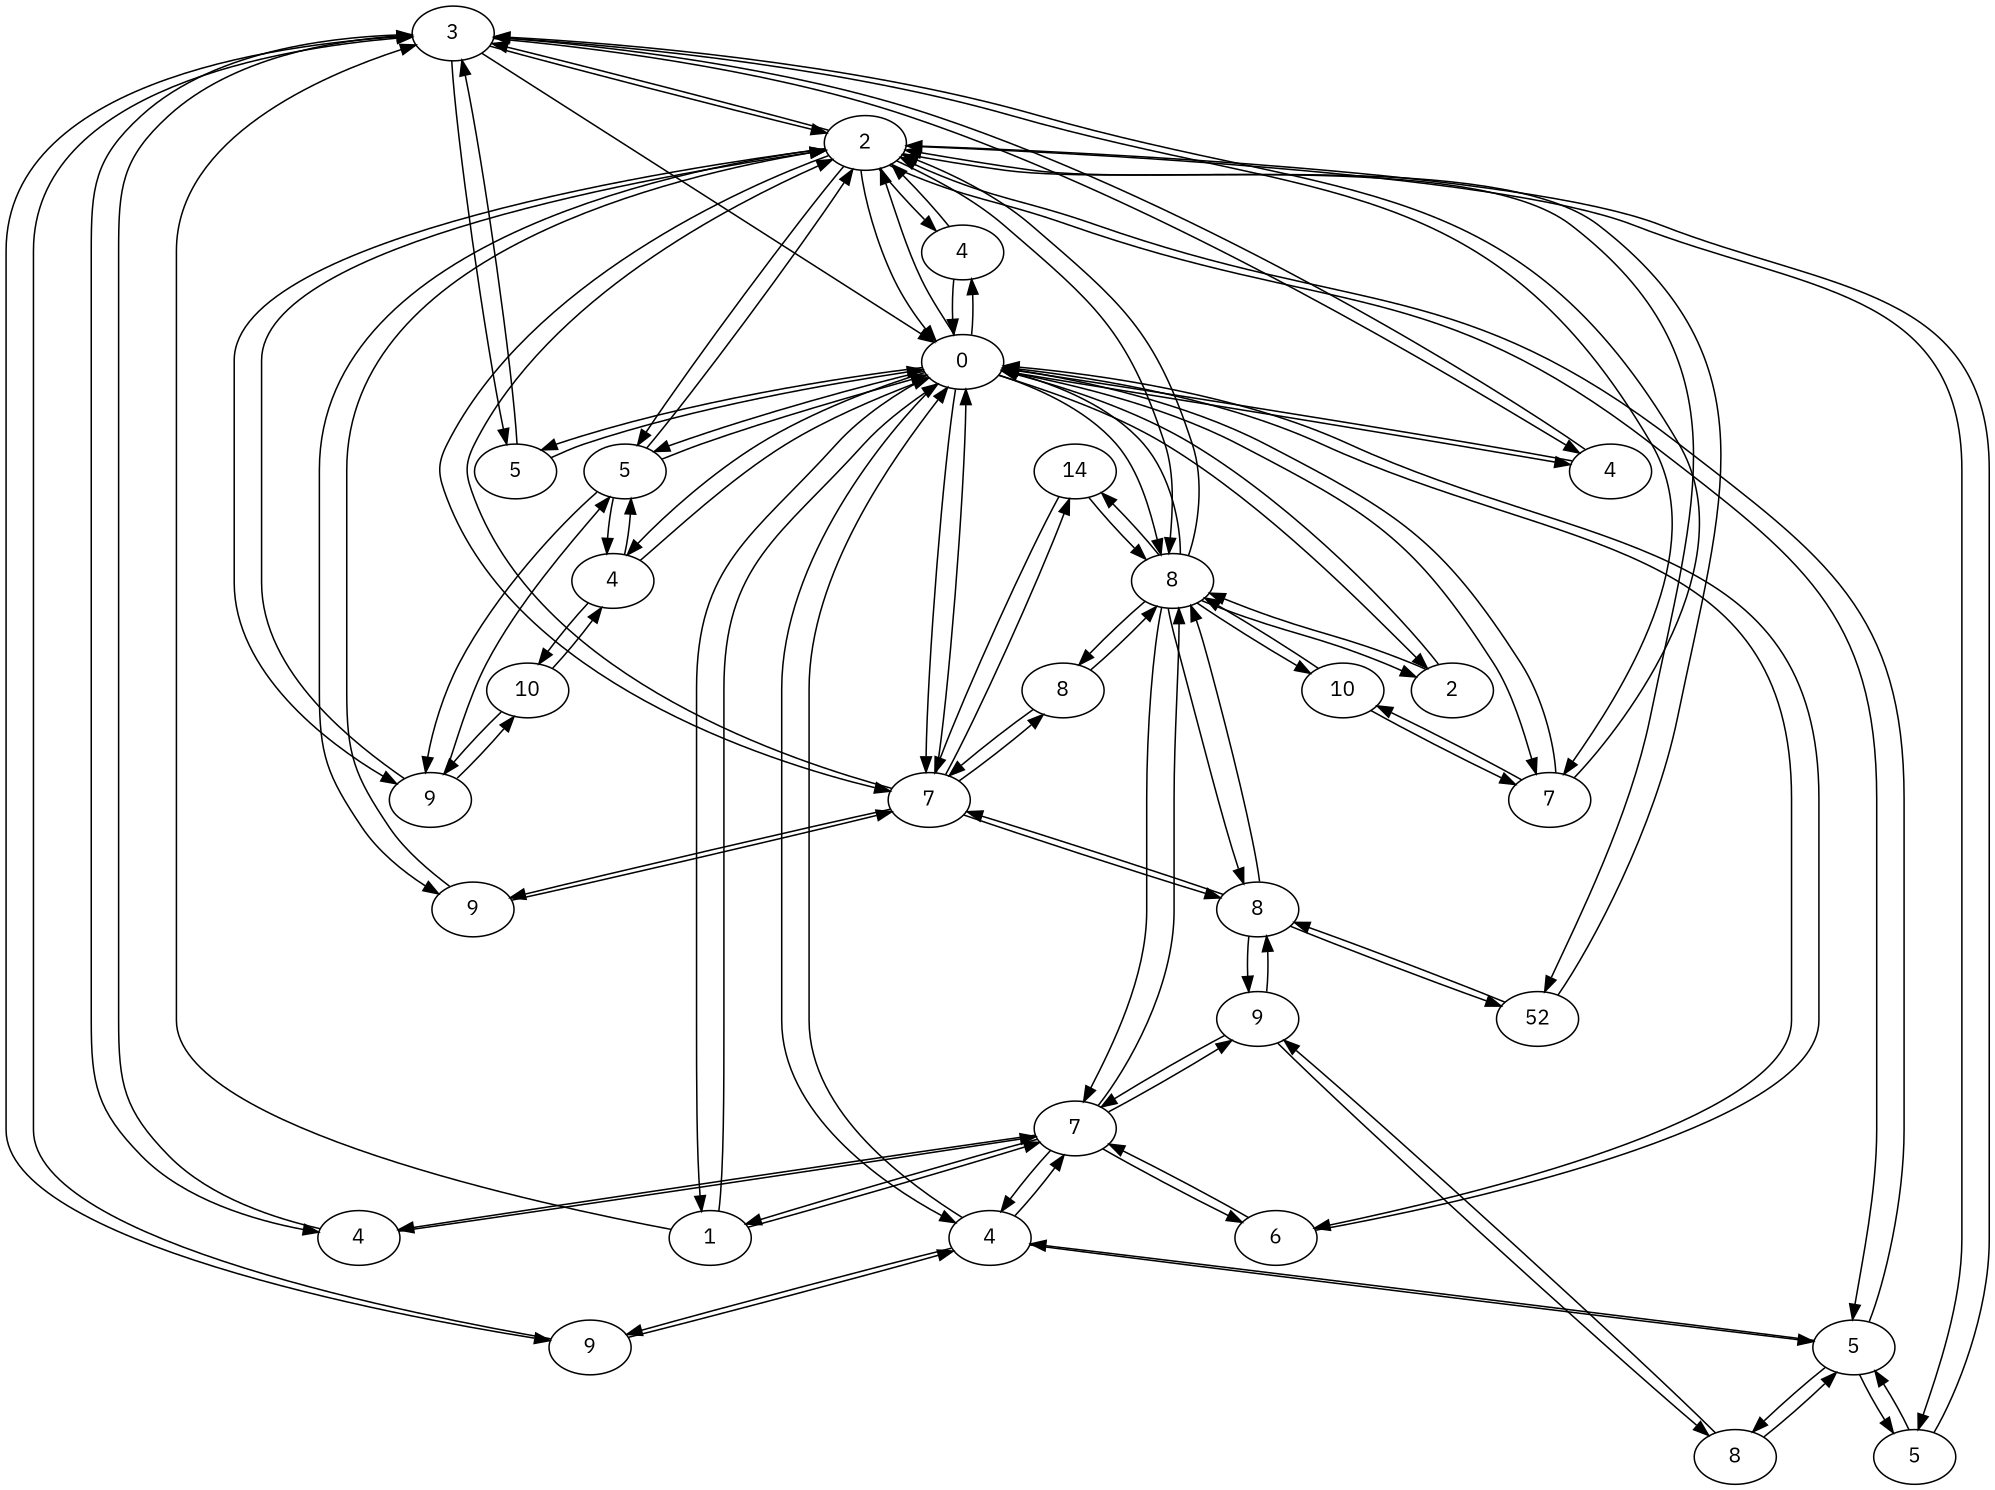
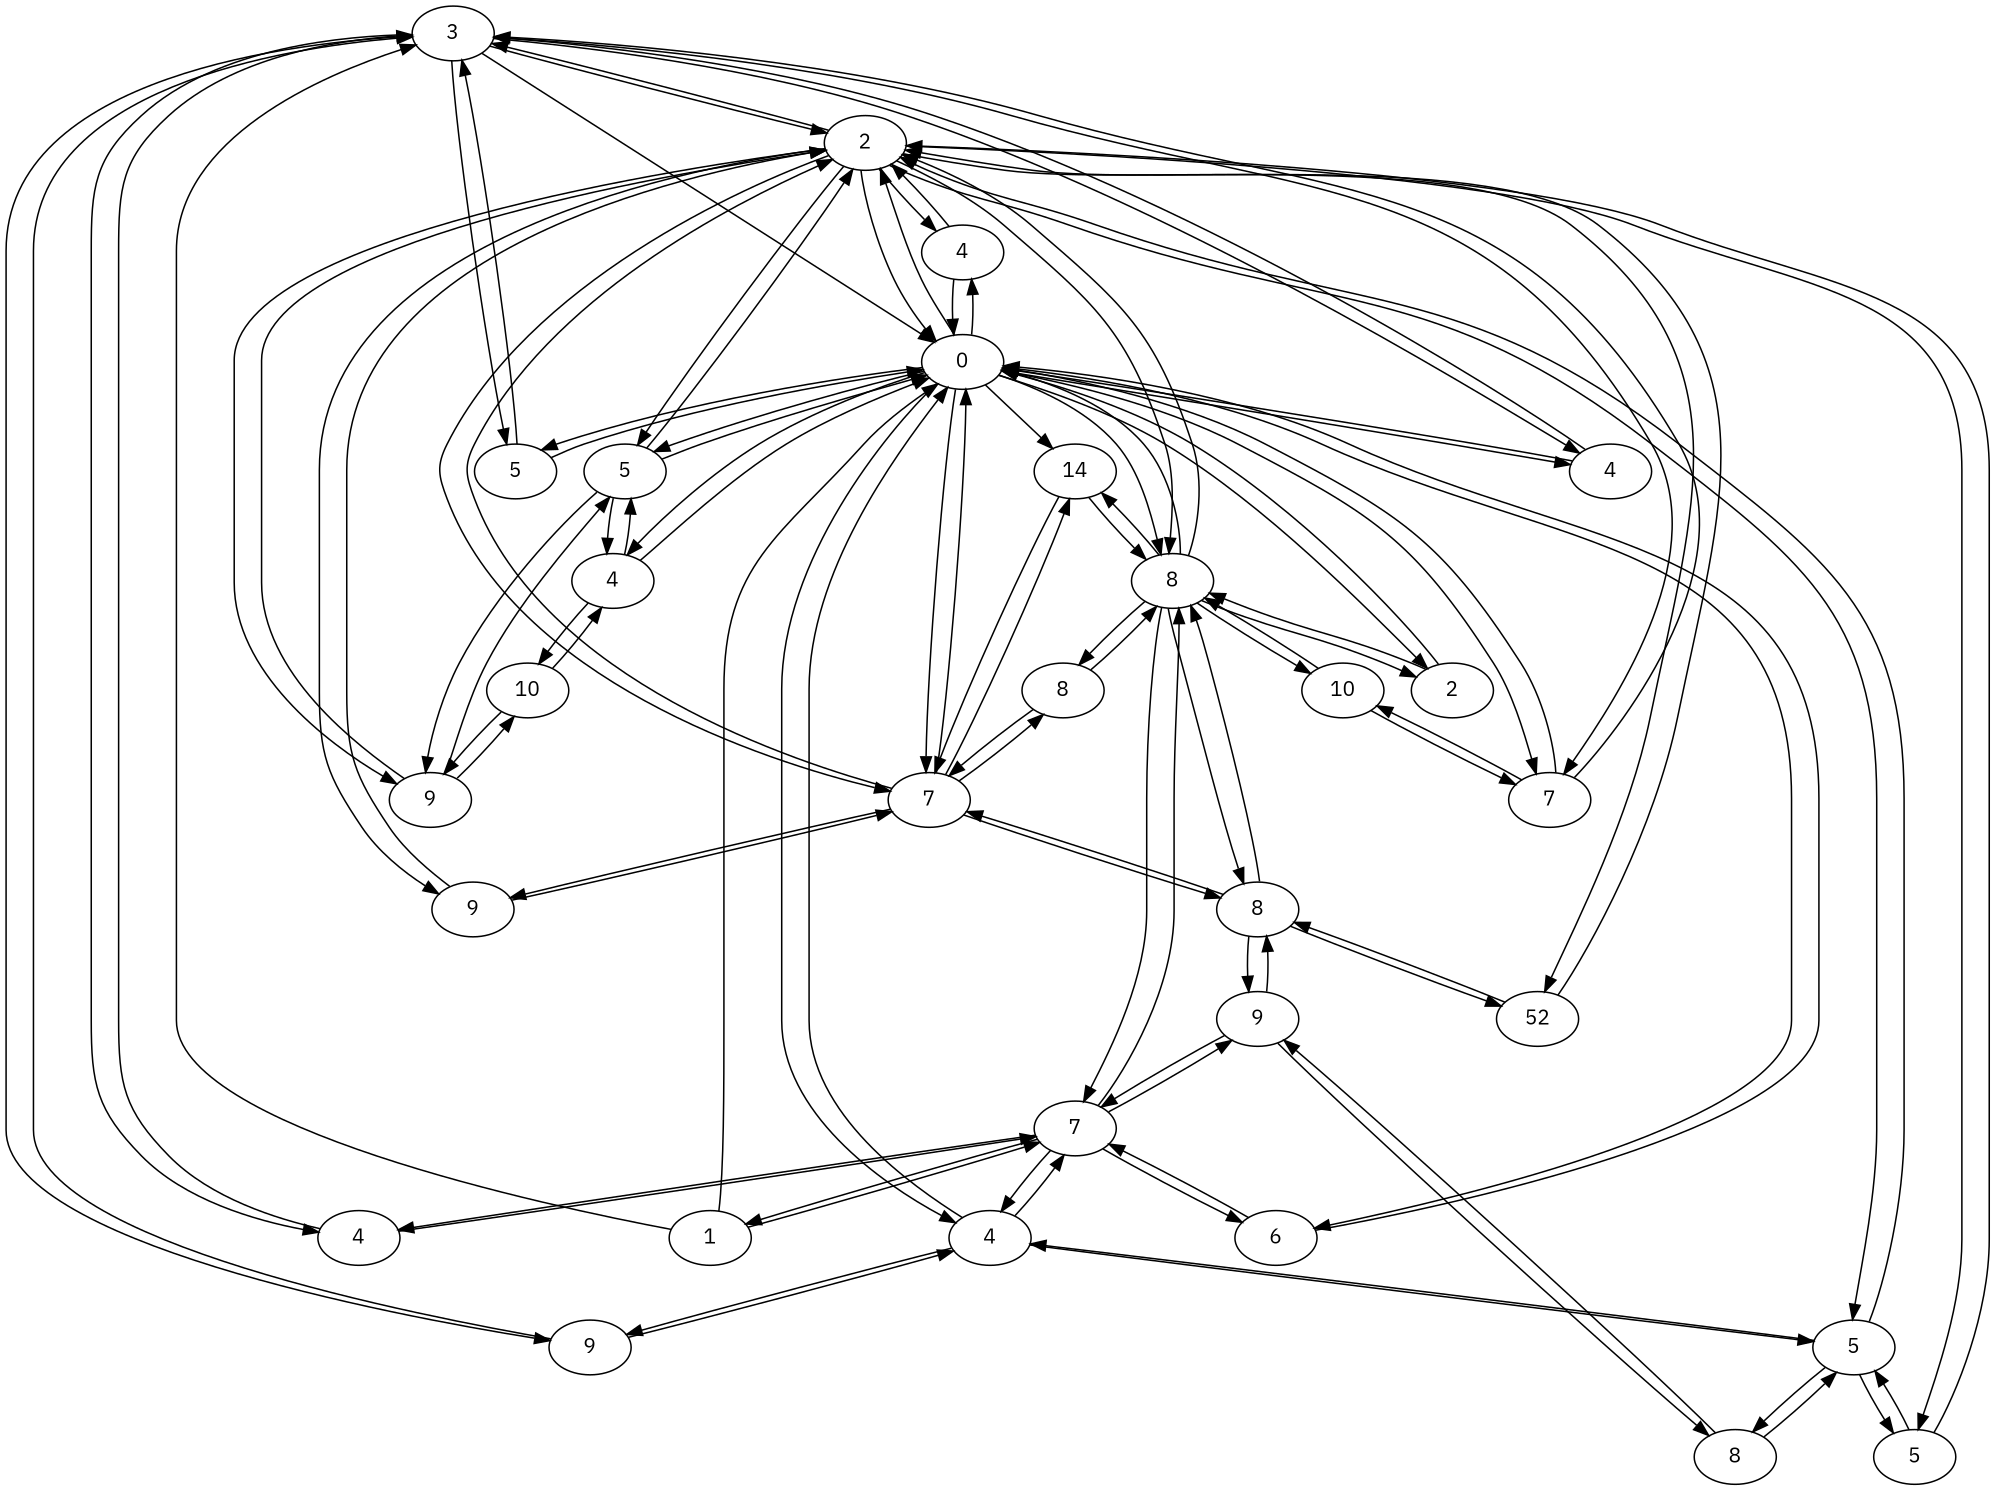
(697, 739) -> (1013, 411)
